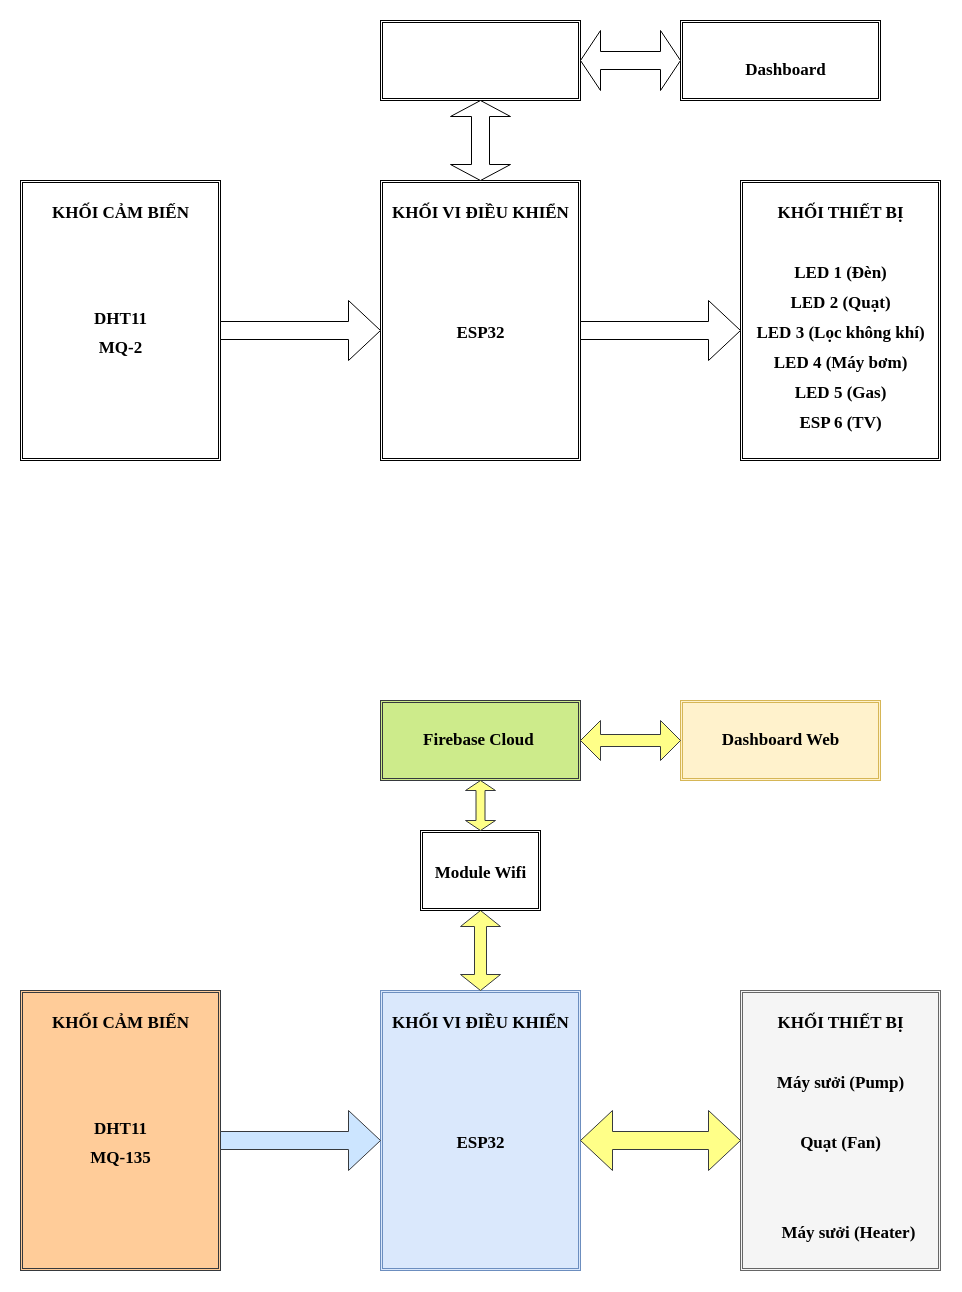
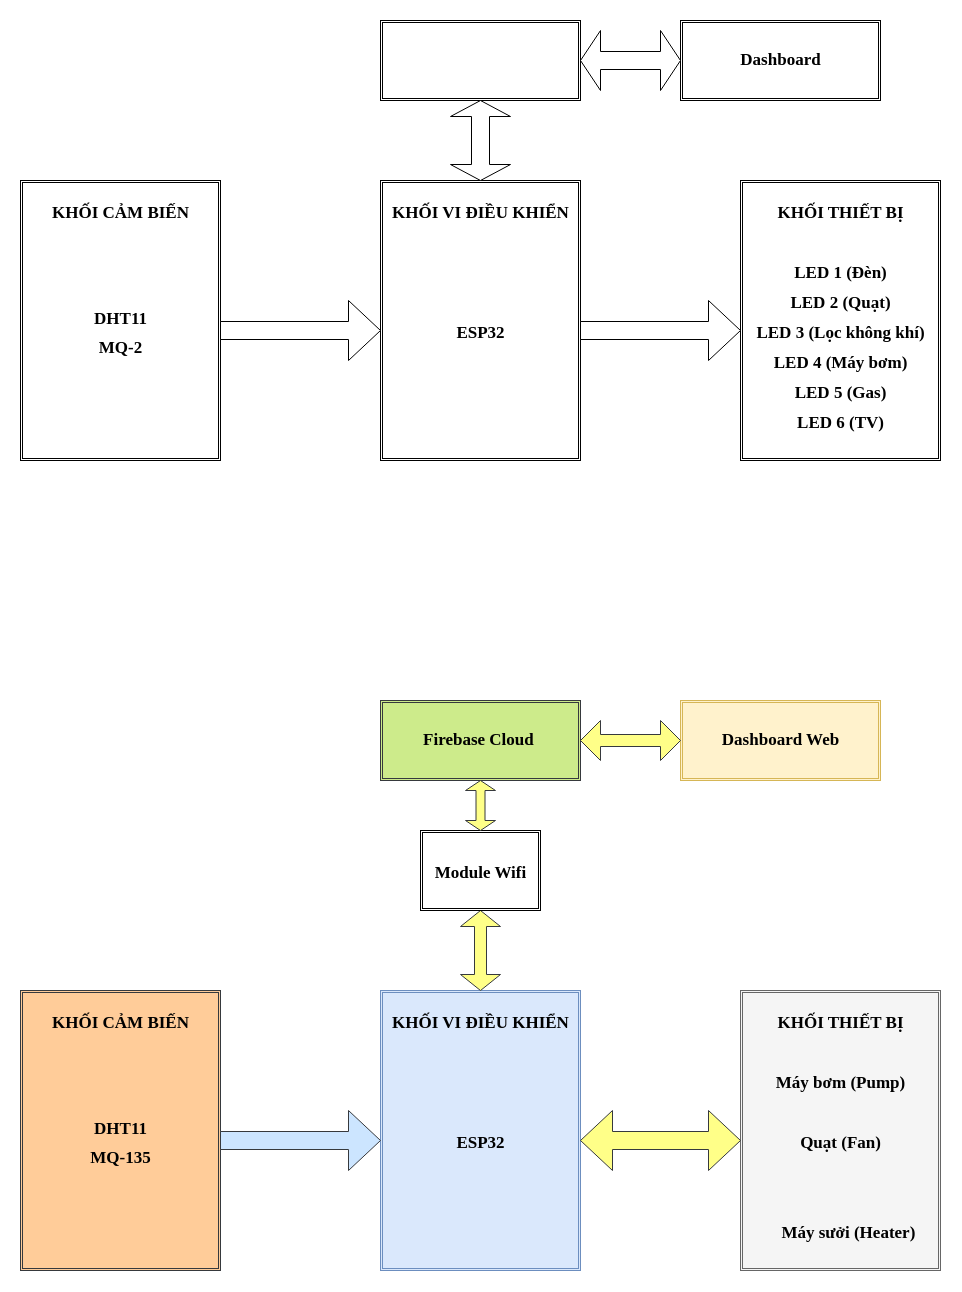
(786, 71) -> (781, 61)
(841, 421) -> (841, 421)
(841, 1081) -> (841, 1081)
